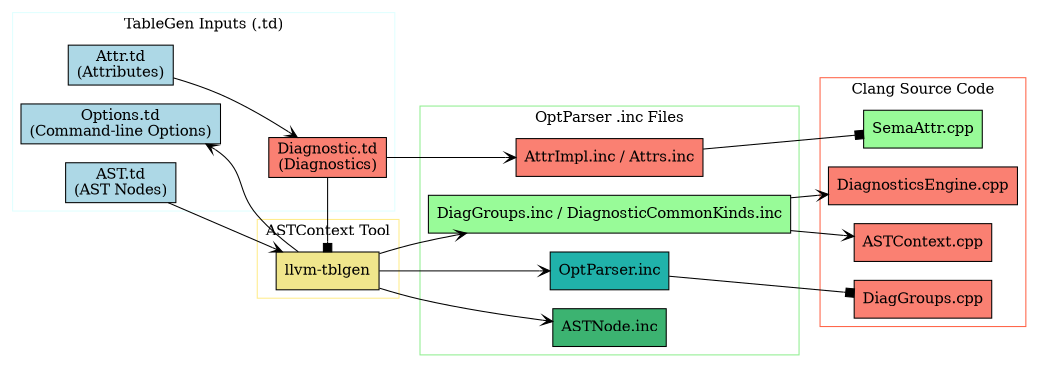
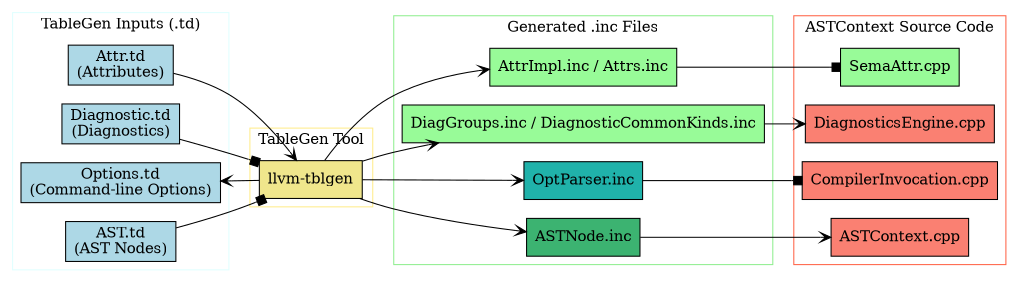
(923, 90) -> (900, 28)
(233, 100) -> (239, 101)
(610, 118) -> (583, 28)
(328, 157) -> (121, 124)
(446, 157) -> (387, 99)
(610, 157) -> (583, 67)
(220, 225) -> (216, 216)
(328, 232) -> (311, 140)
(813, 233) -> (730, 237)
(923, 299) -> (900, 181)
